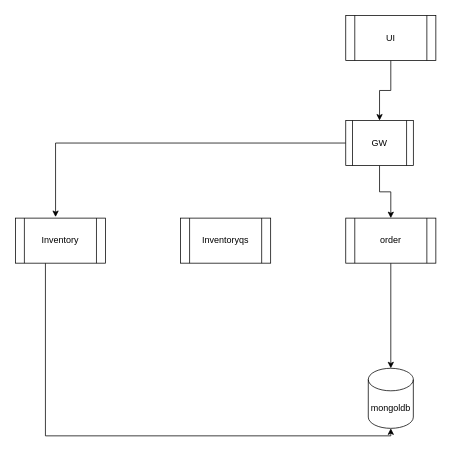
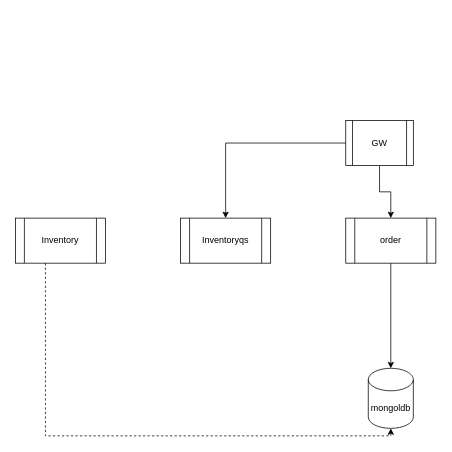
(390, 38) -> none
(387, 90) -> none
(56, 177) -> none
none -> (225, 178)
(132, 435) -> (132, 435)
